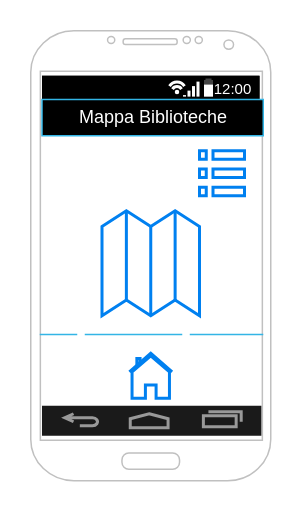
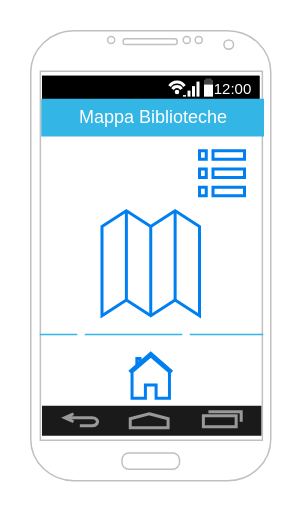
(153, 118) -> (153, 118)
